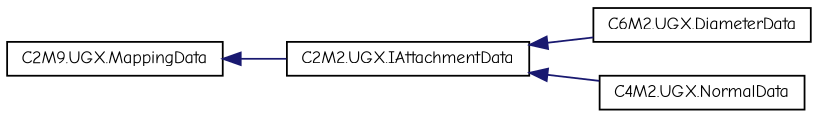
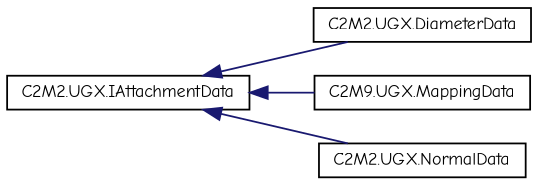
(702, 25) -> (422, 25)
(264, 59) -> (291, 93)
(702, 93) -> (422, 160)
